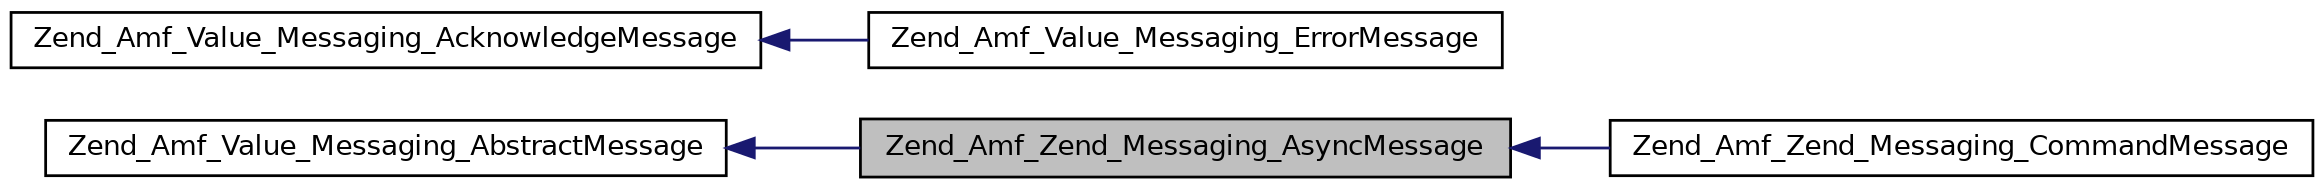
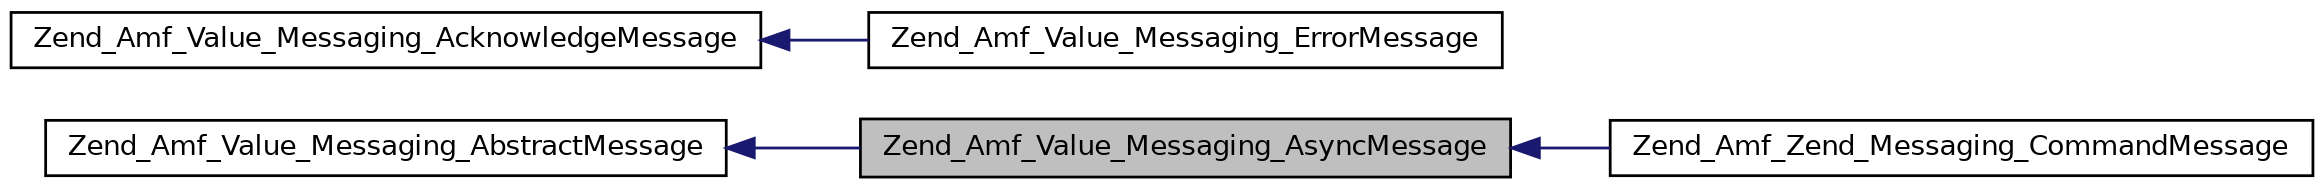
(1186, 148) -> (1186, 148)
